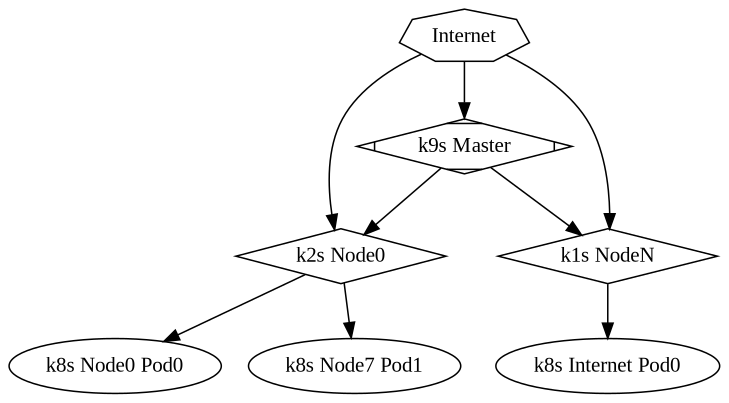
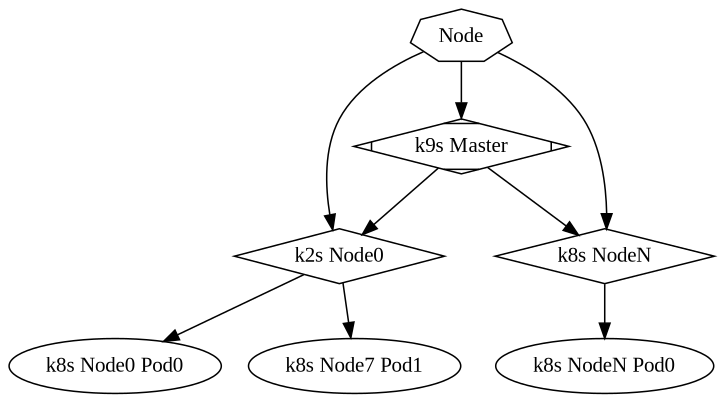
(464, 37) -> (461, 37)
(608, 256) -> (605, 256)
(608, 366) -> (605, 366)
